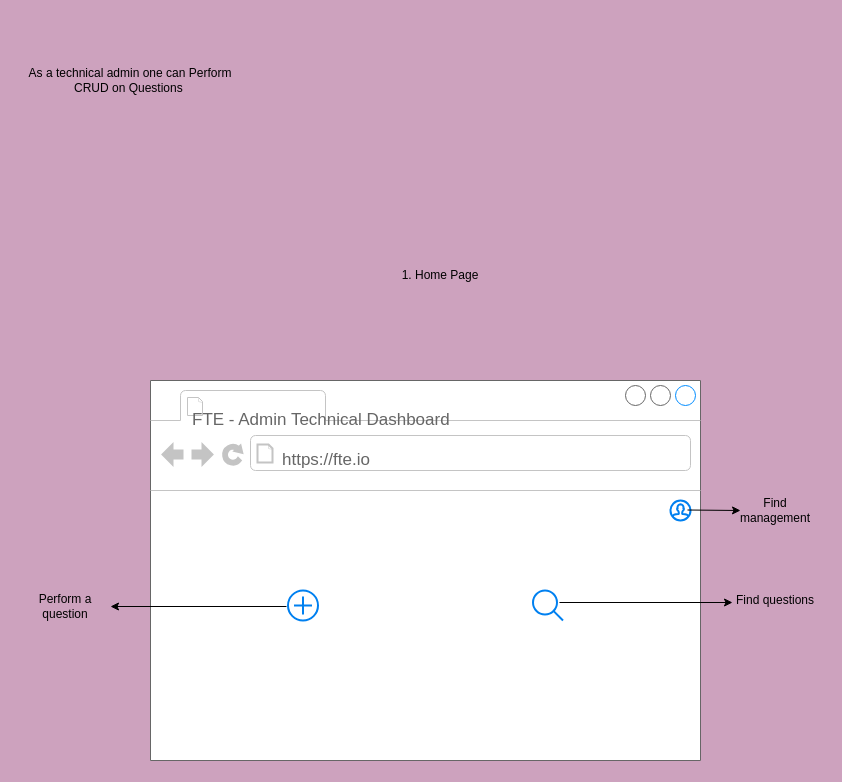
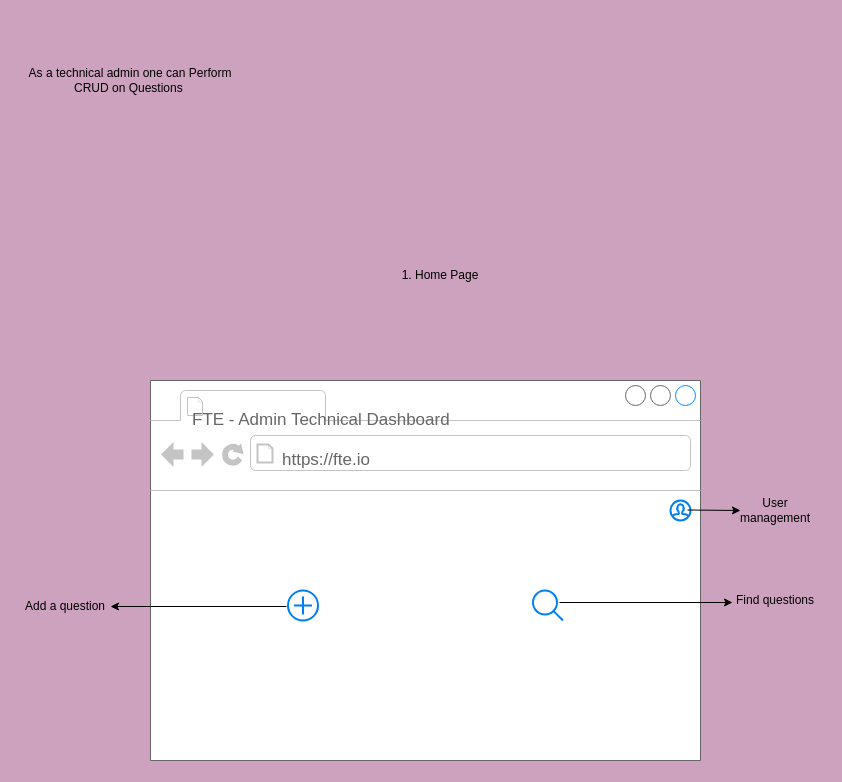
(776, 511) -> (776, 511)
(66, 607) -> (66, 607)
